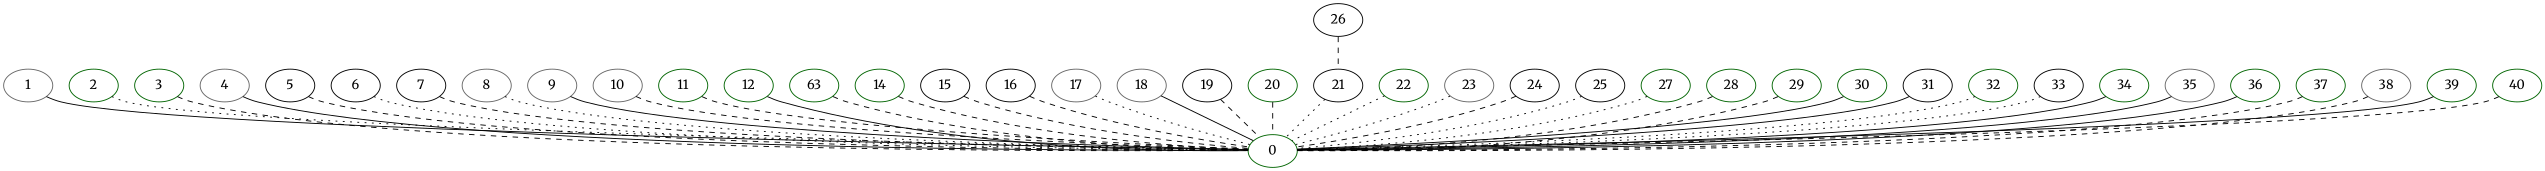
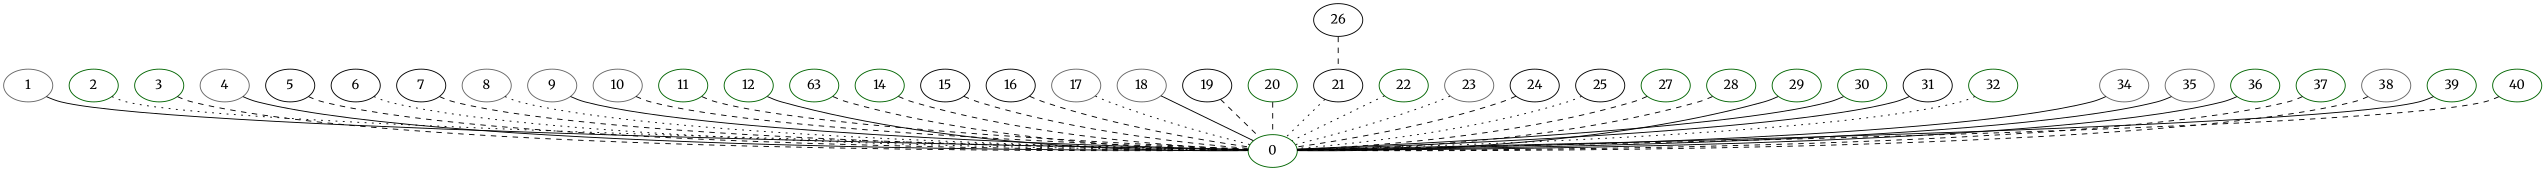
(2059, 86) -> none
(2124, 86) -> (2124, 86)
(1474, 134) -> (1474, 134)
(1540, 140) -> (1540, 140)
